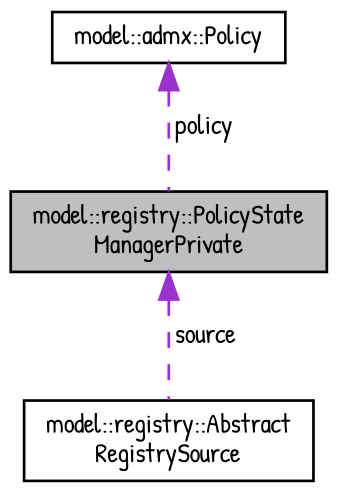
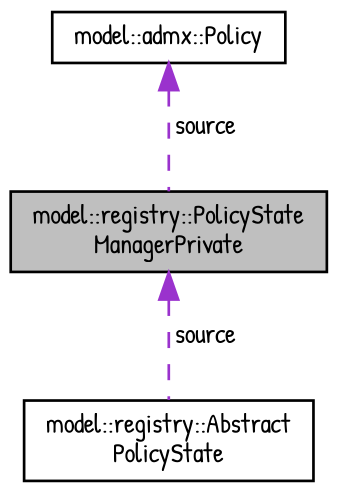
(202, 127) -> (202, 127)
(169, 441) -> (169, 441)
